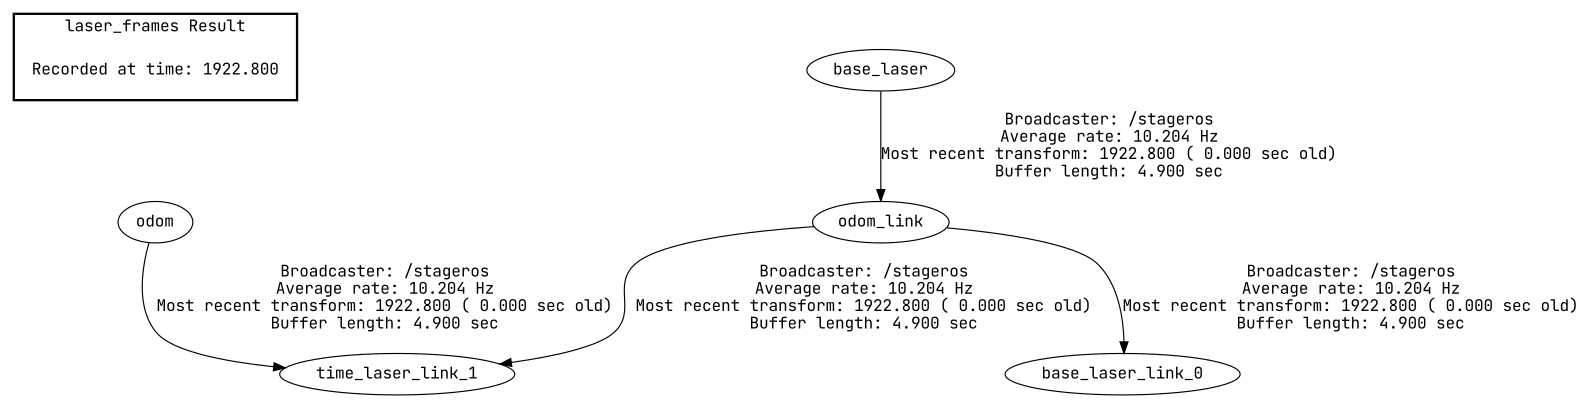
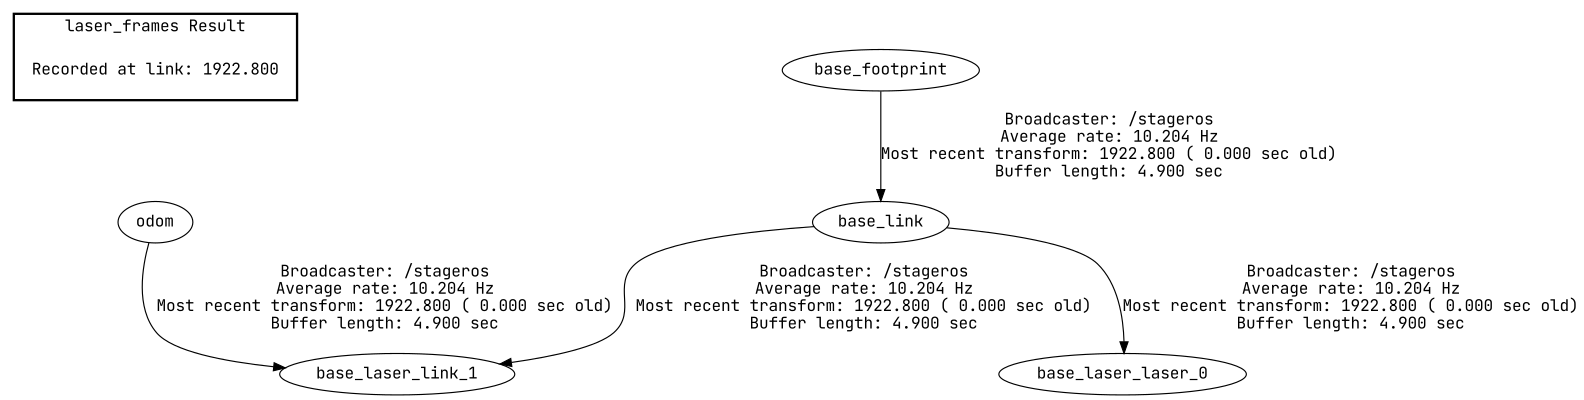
(155, 70) -> (155, 70)
(881, 70) -> (881, 70)
(881, 222) -> (881, 222)
(397, 374) -> (397, 374)
(1123, 374) -> (1123, 374)
